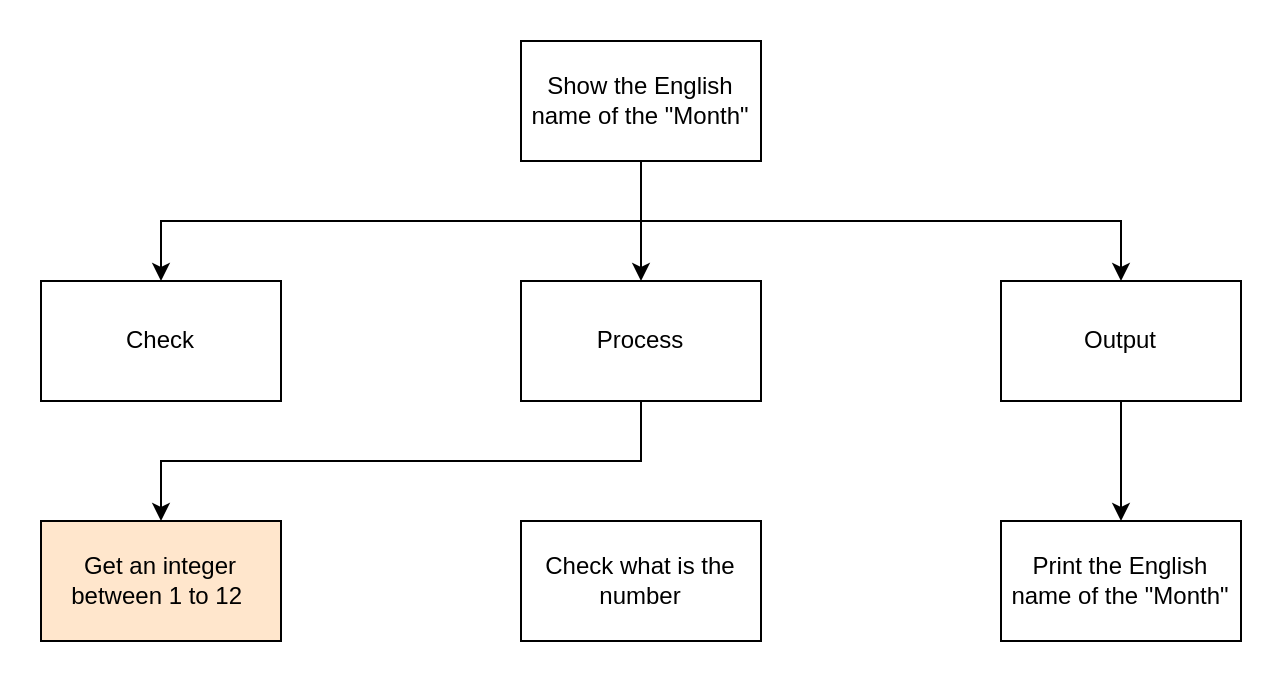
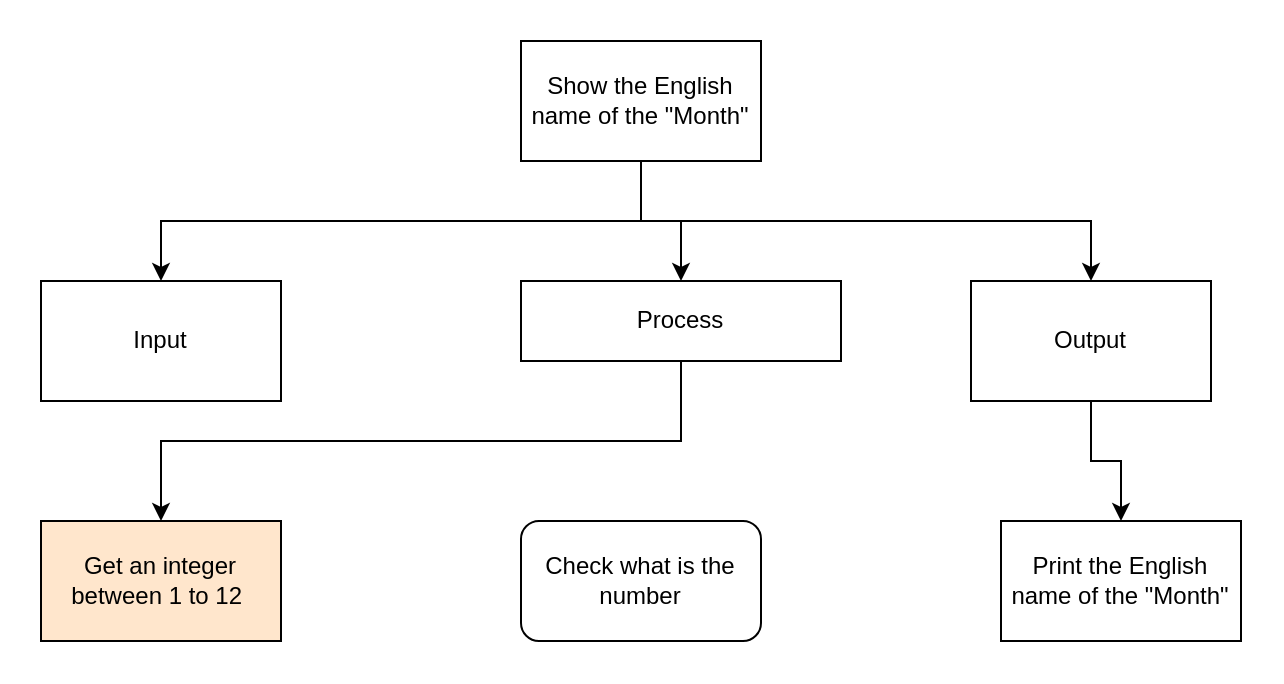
(161, 341) -> (161, 341)
(641, 341) -> (681, 321)
(1121, 341) -> (1091, 341)
(641, 581) -> (641, 581)
